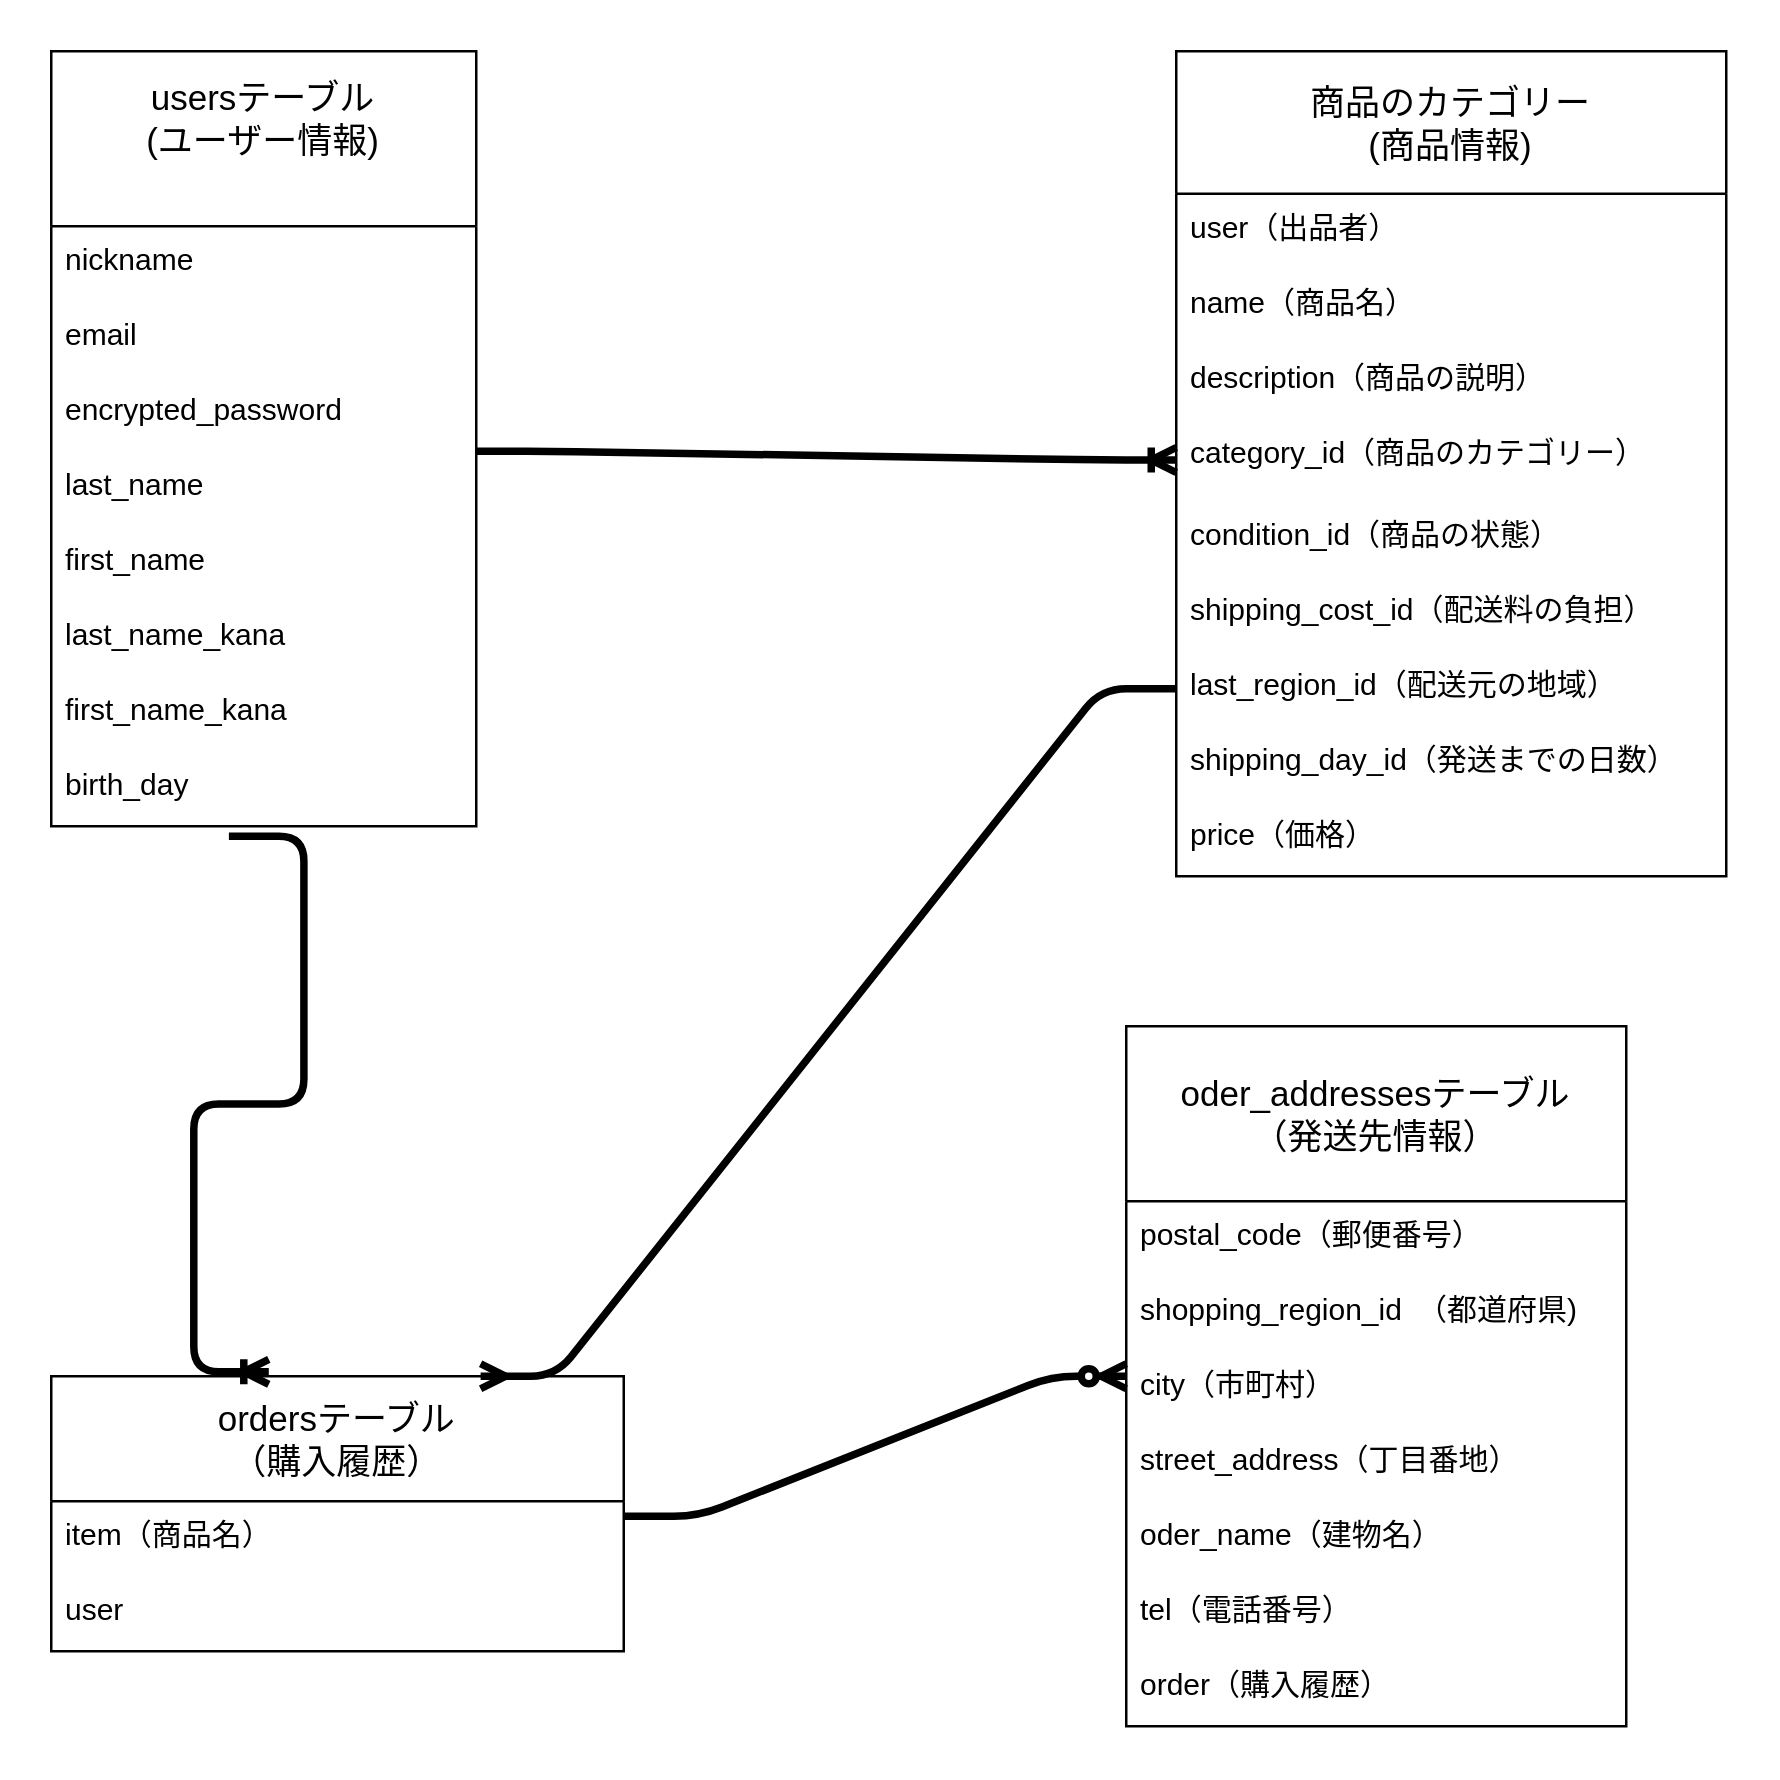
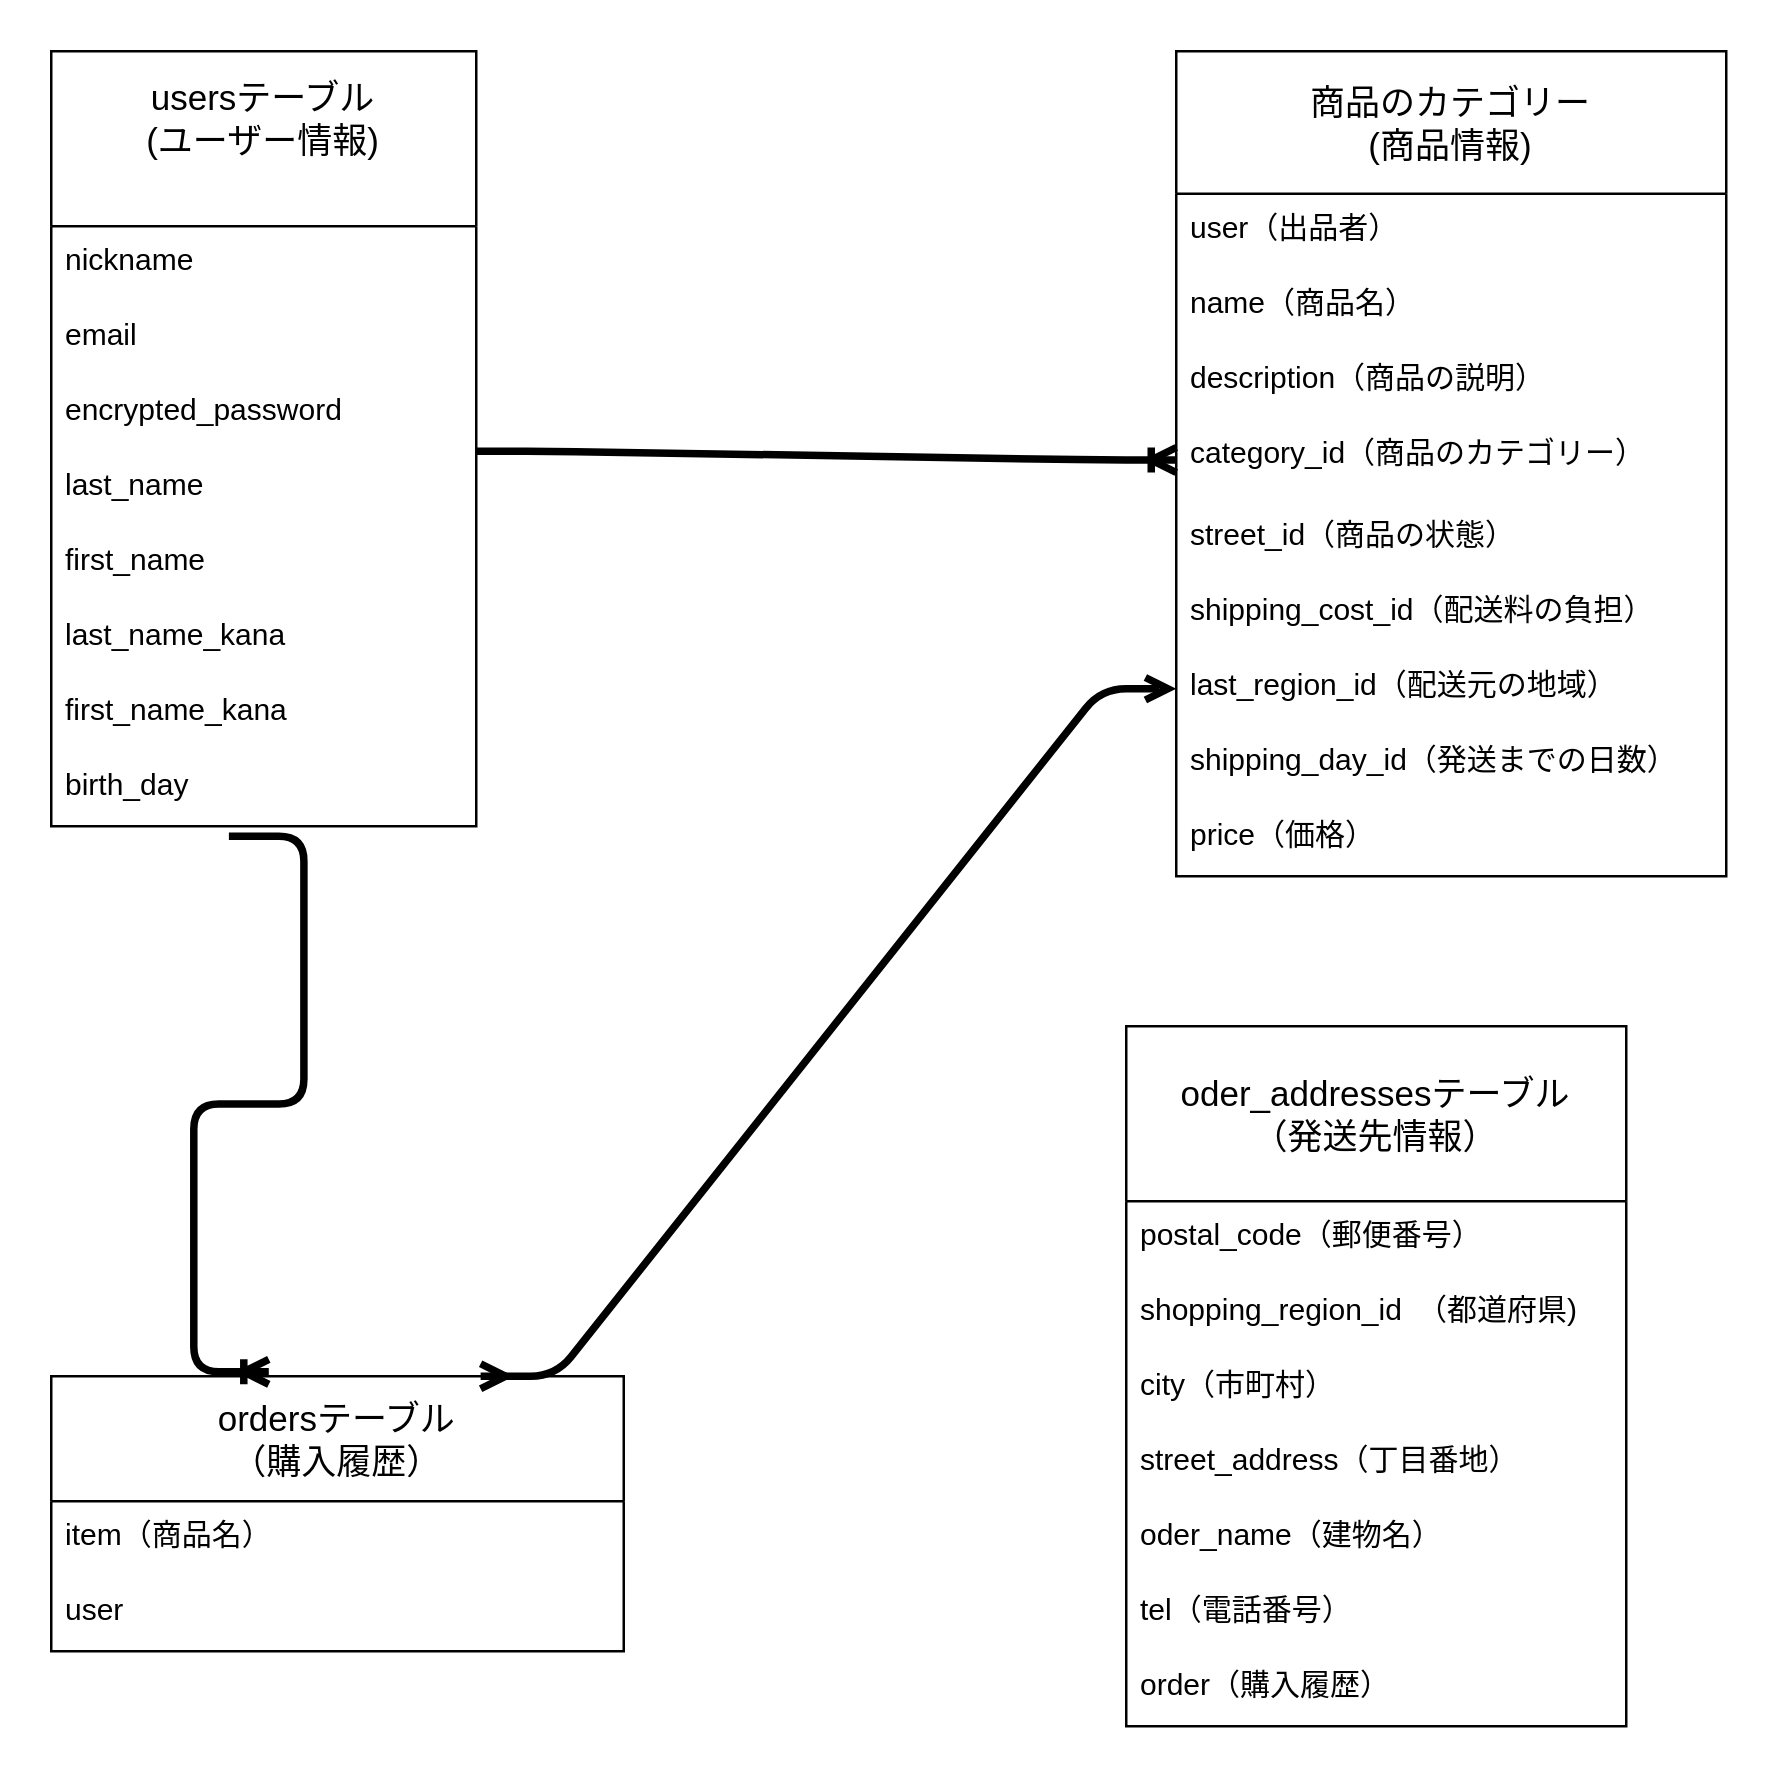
(1384, 535) -> (1367, 535)
(1170, 689) -> (1158, 689)
(875, 1446) -> none
